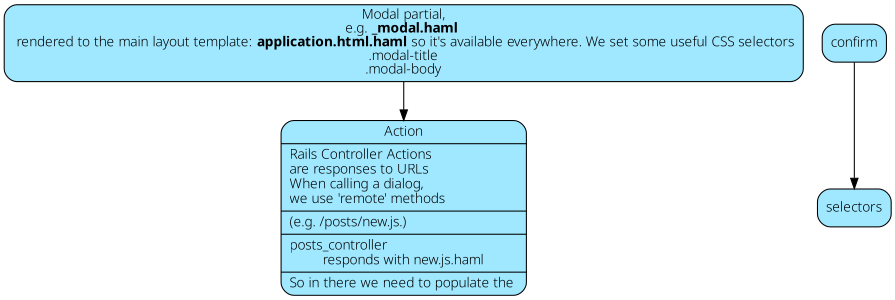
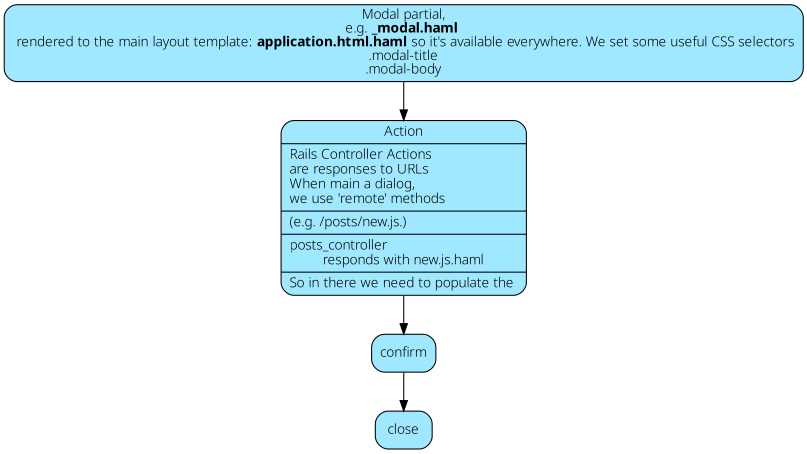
(357, 184) -> (353, 184)
(854, 208) -> (404, 430)
none -> (404, 310)
